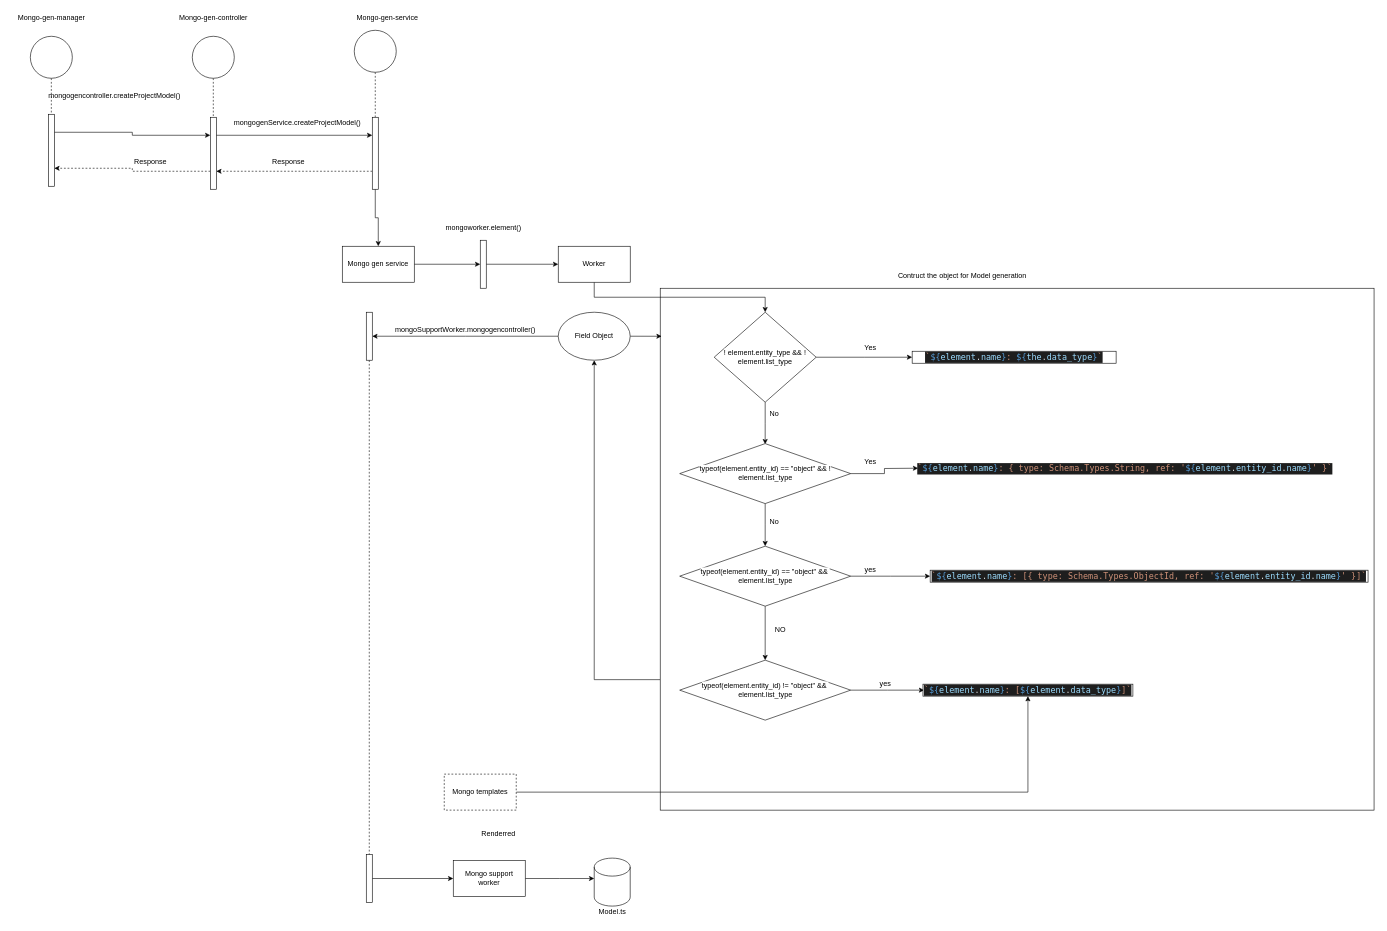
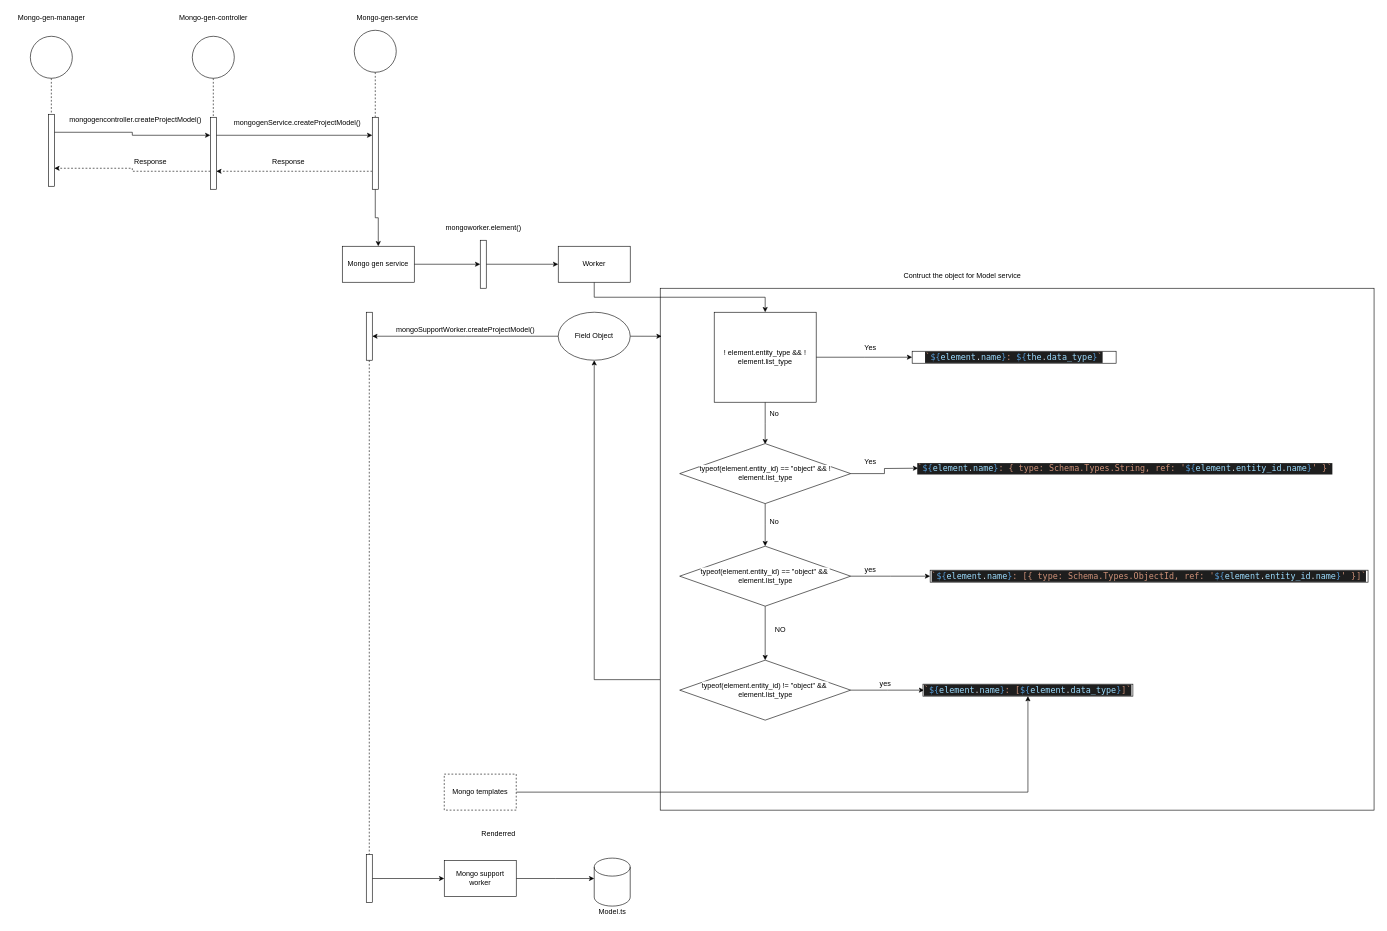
(114, 96) -> (135, 120)
(964, 276) -> (964, 276)
(466, 330) -> (466, 330)
(765, 357) -> (765, 357)
(489, 879) -> (480, 879)
